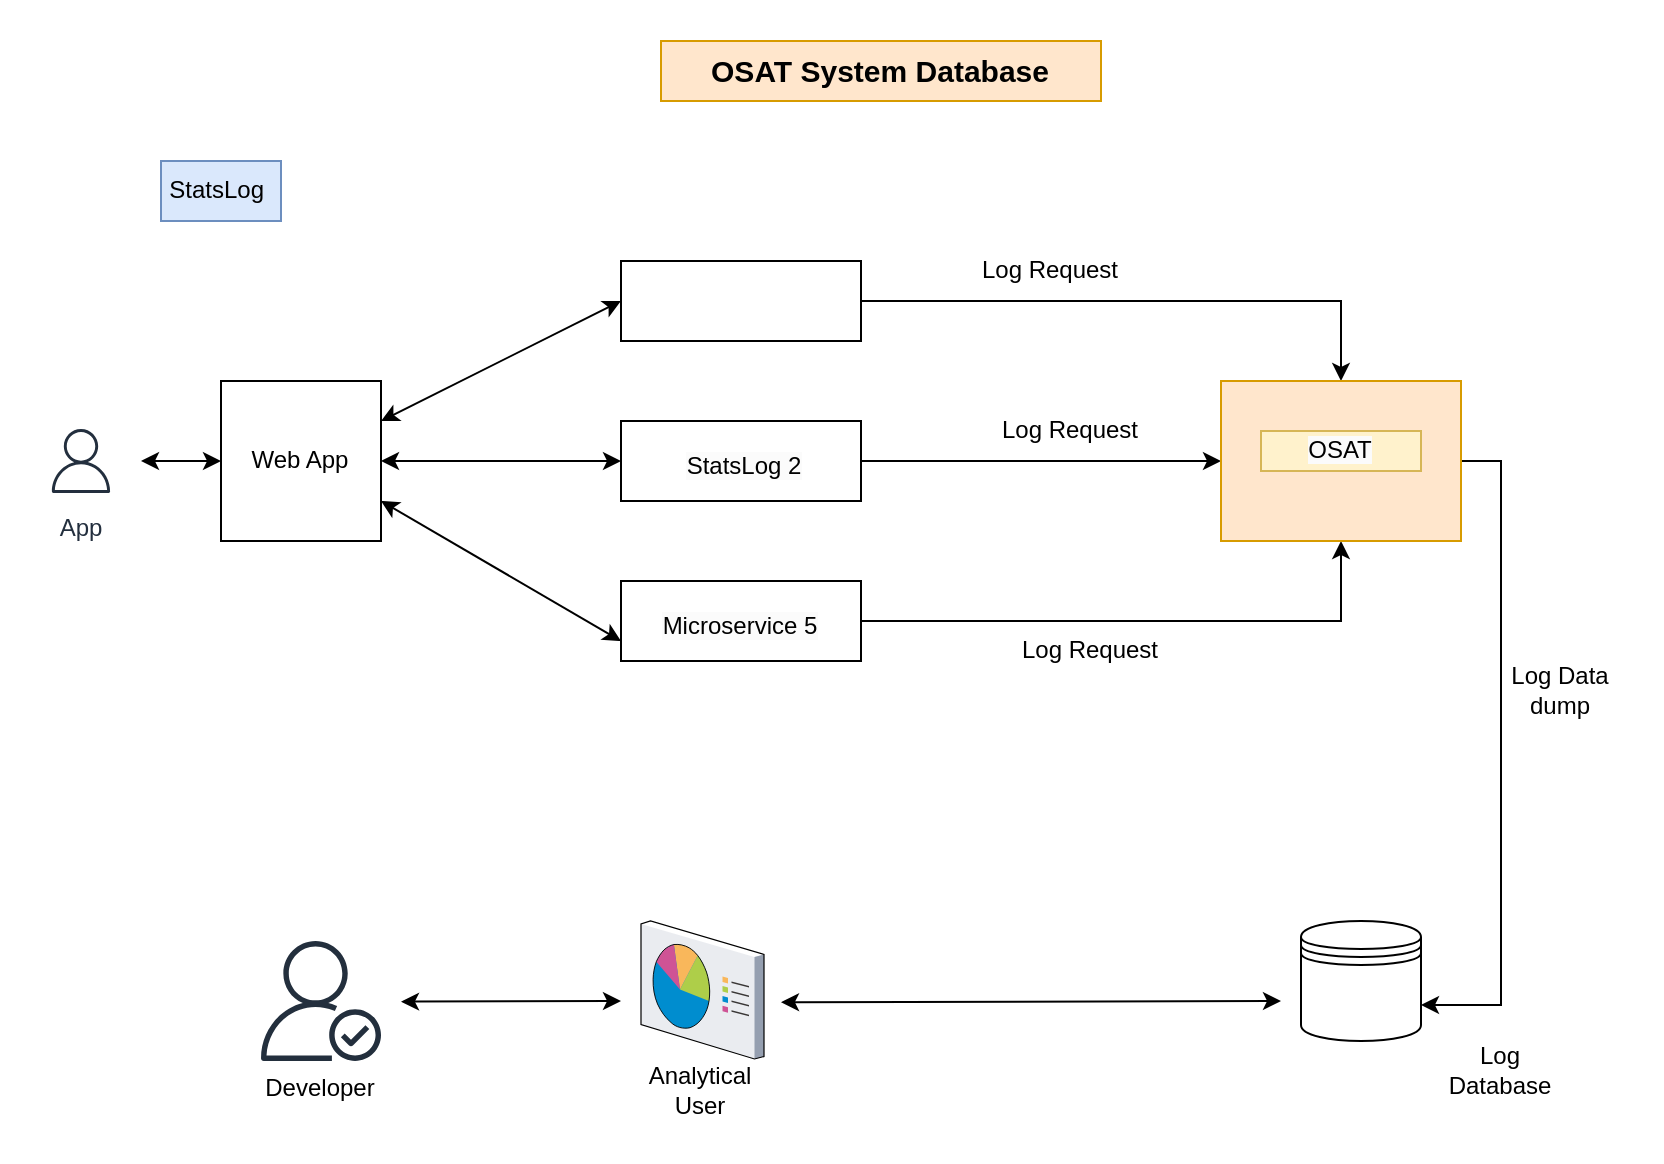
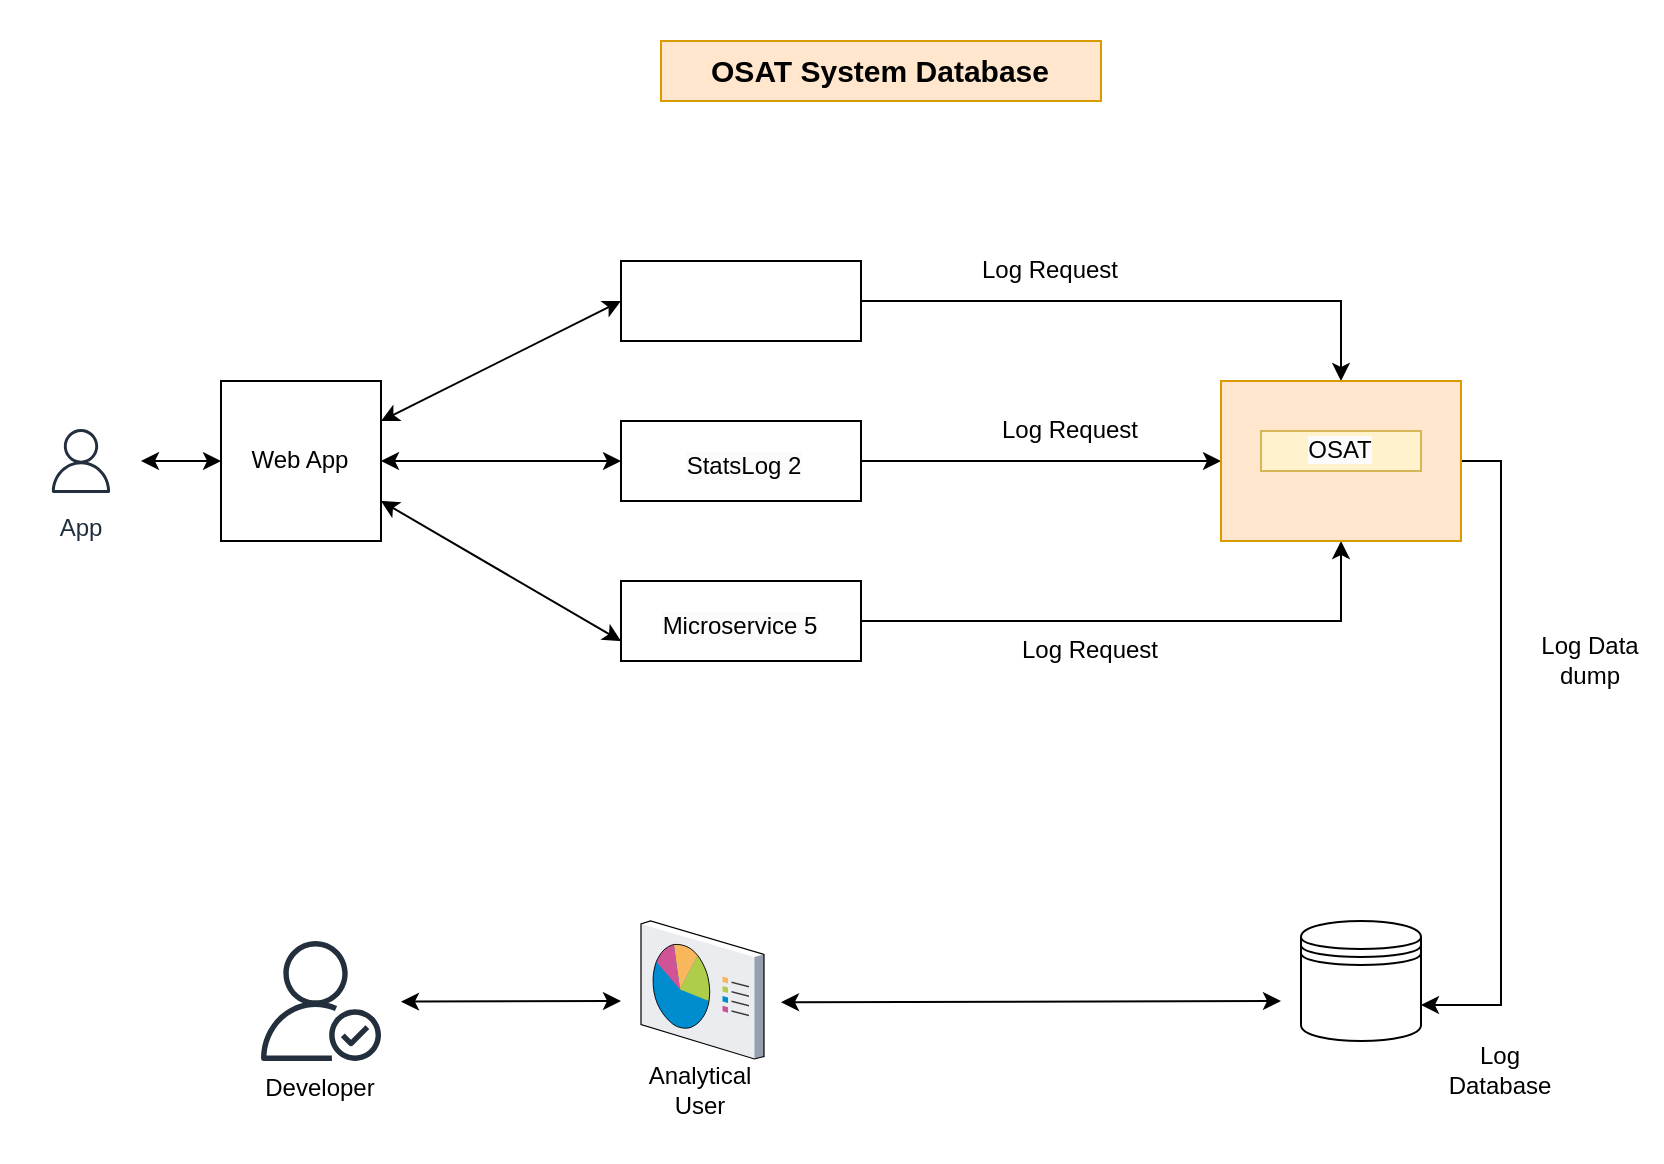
(221, 191) -> none
(1561, 691) -> (1591, 661)
